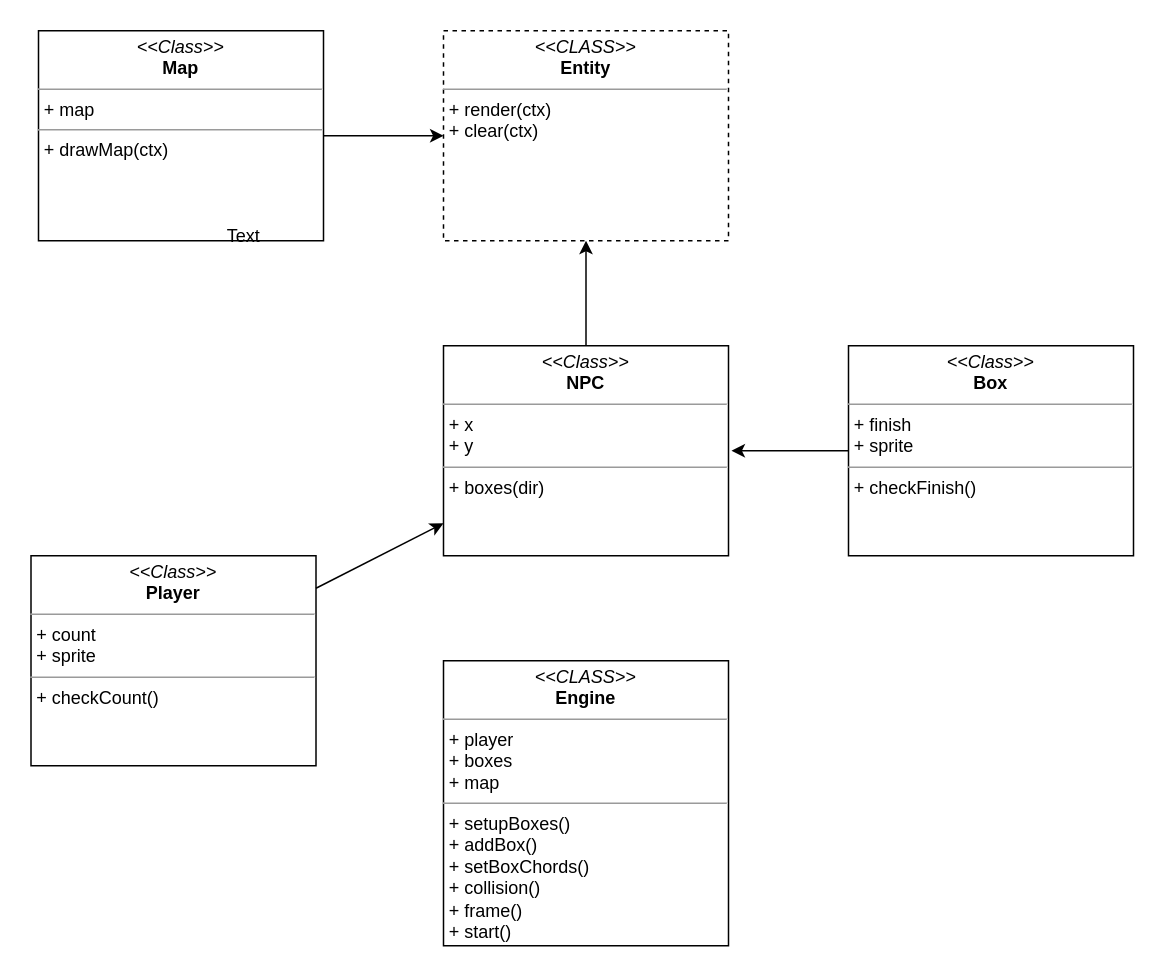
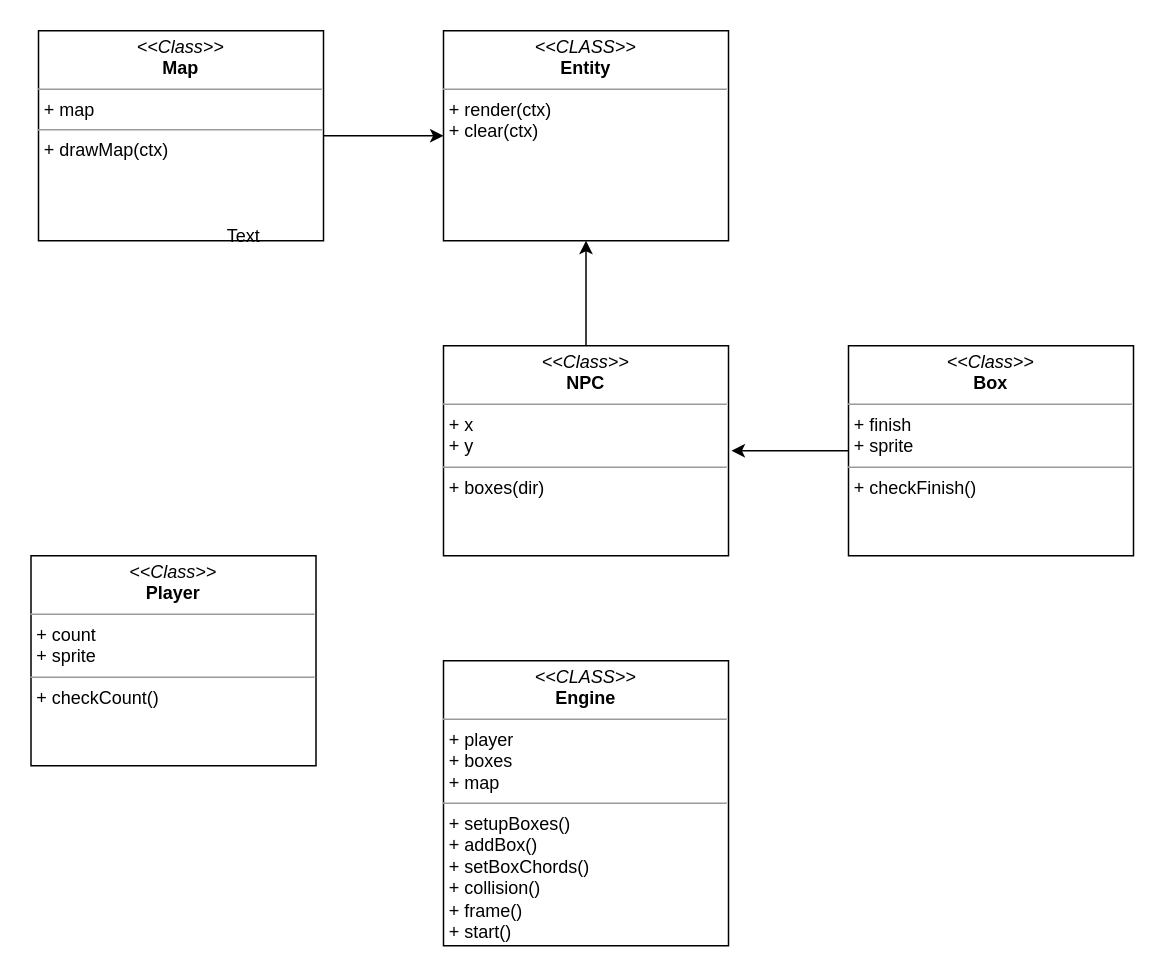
(586, 136) -> (586, 136)
(375, 558) -> none
